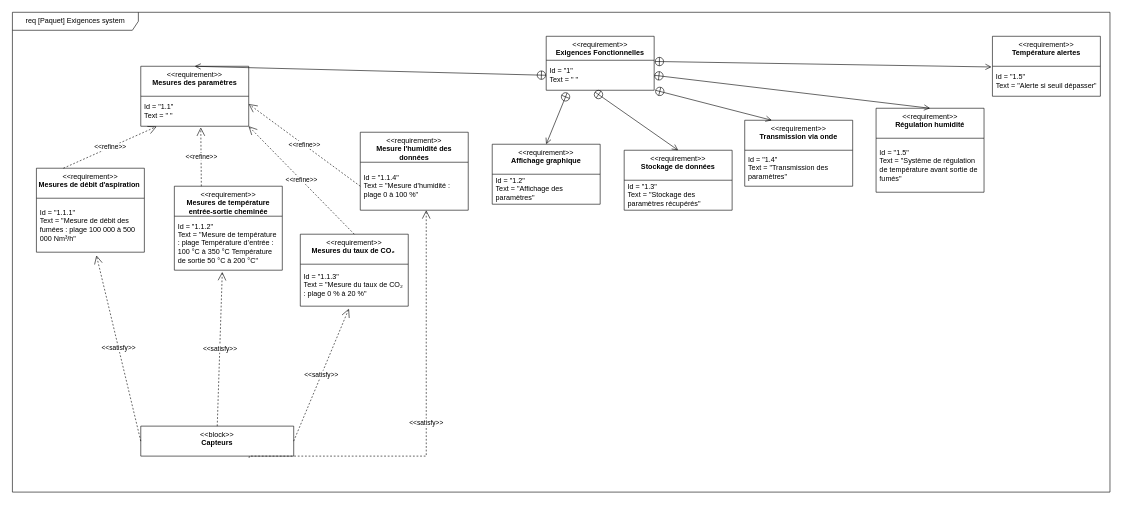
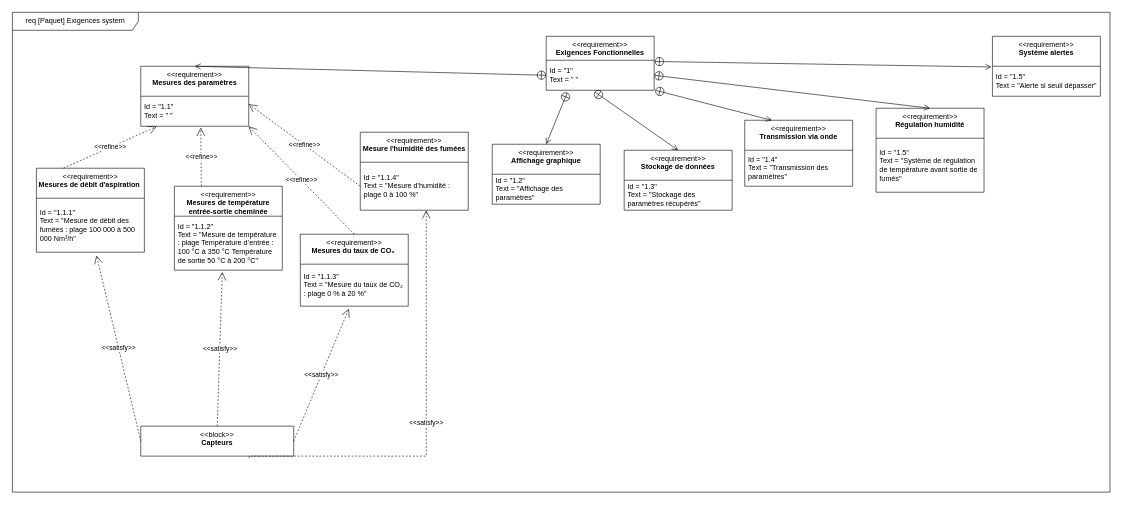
(1047, 49) -> (1047, 49)
(414, 145) -> (414, 145)
